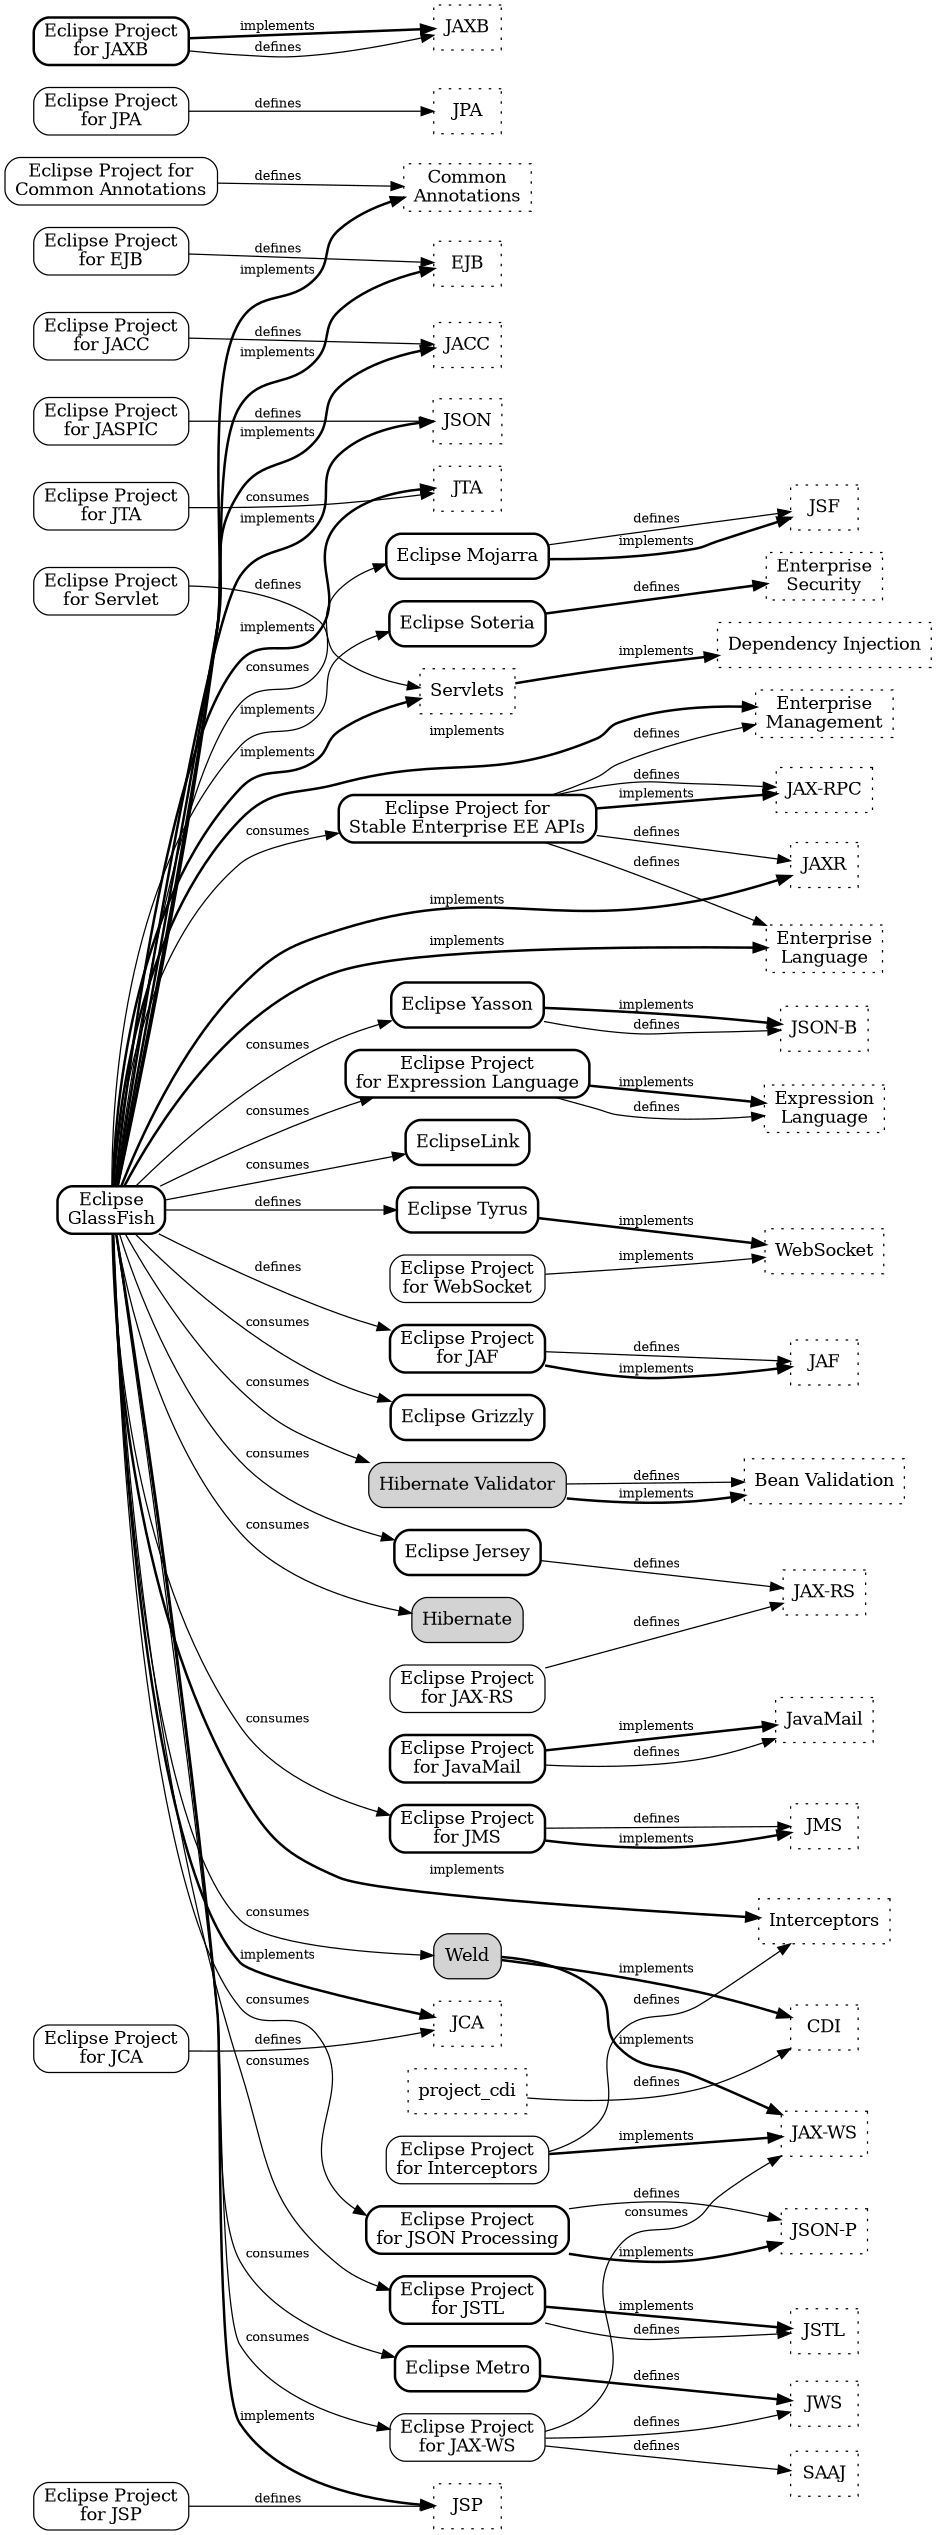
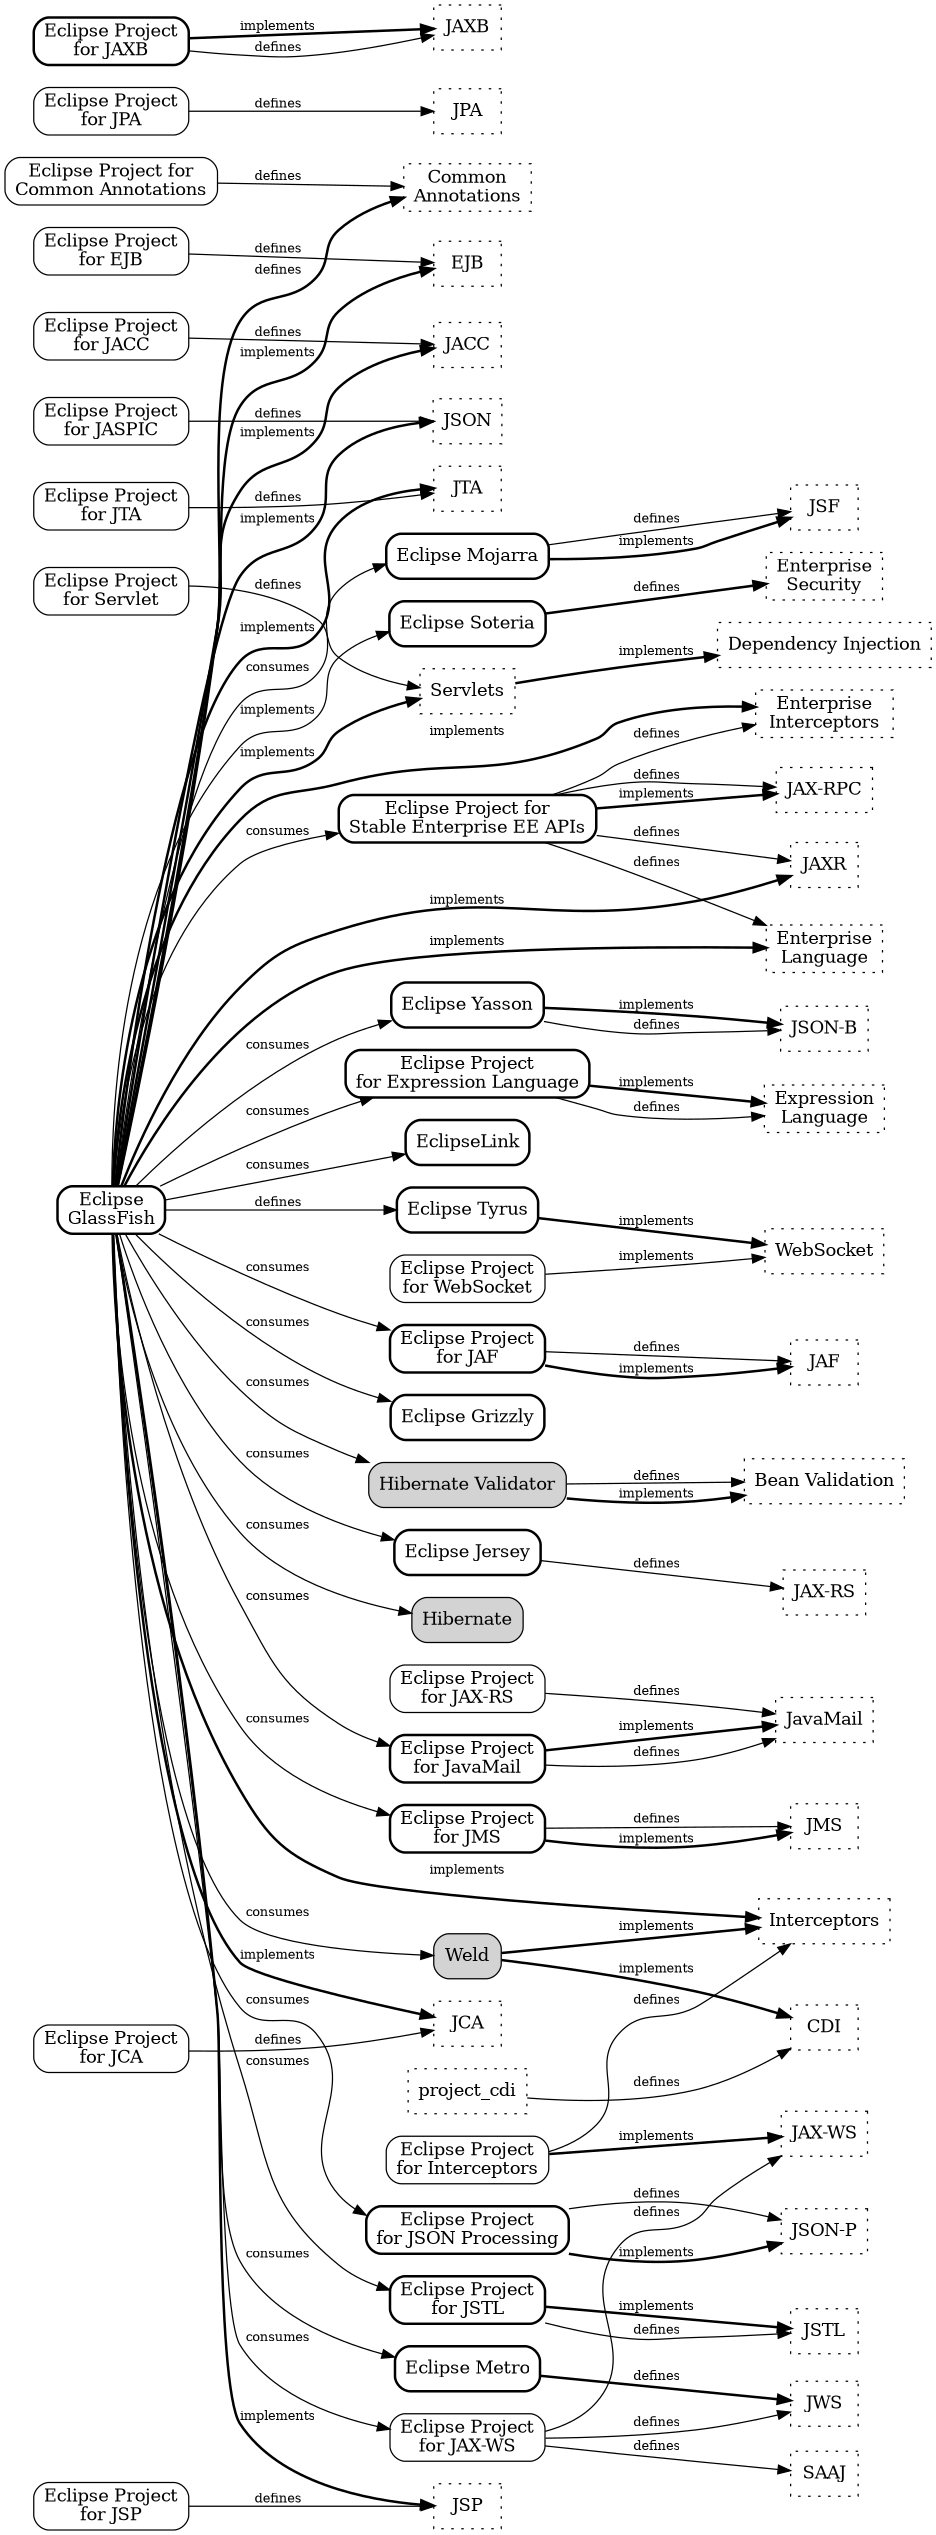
(278, 271) -> (278, 271)
(278, 498) -> (278, 498)
(824, 714) -> (824, 714)
(278, 1268) -> (278, 1268)
none -> (200, 1518)
(658, 1637) -> (654, 1701)
(624, 2052) -> (624, 1941)
(657, 2213) -> (657, 2213)
